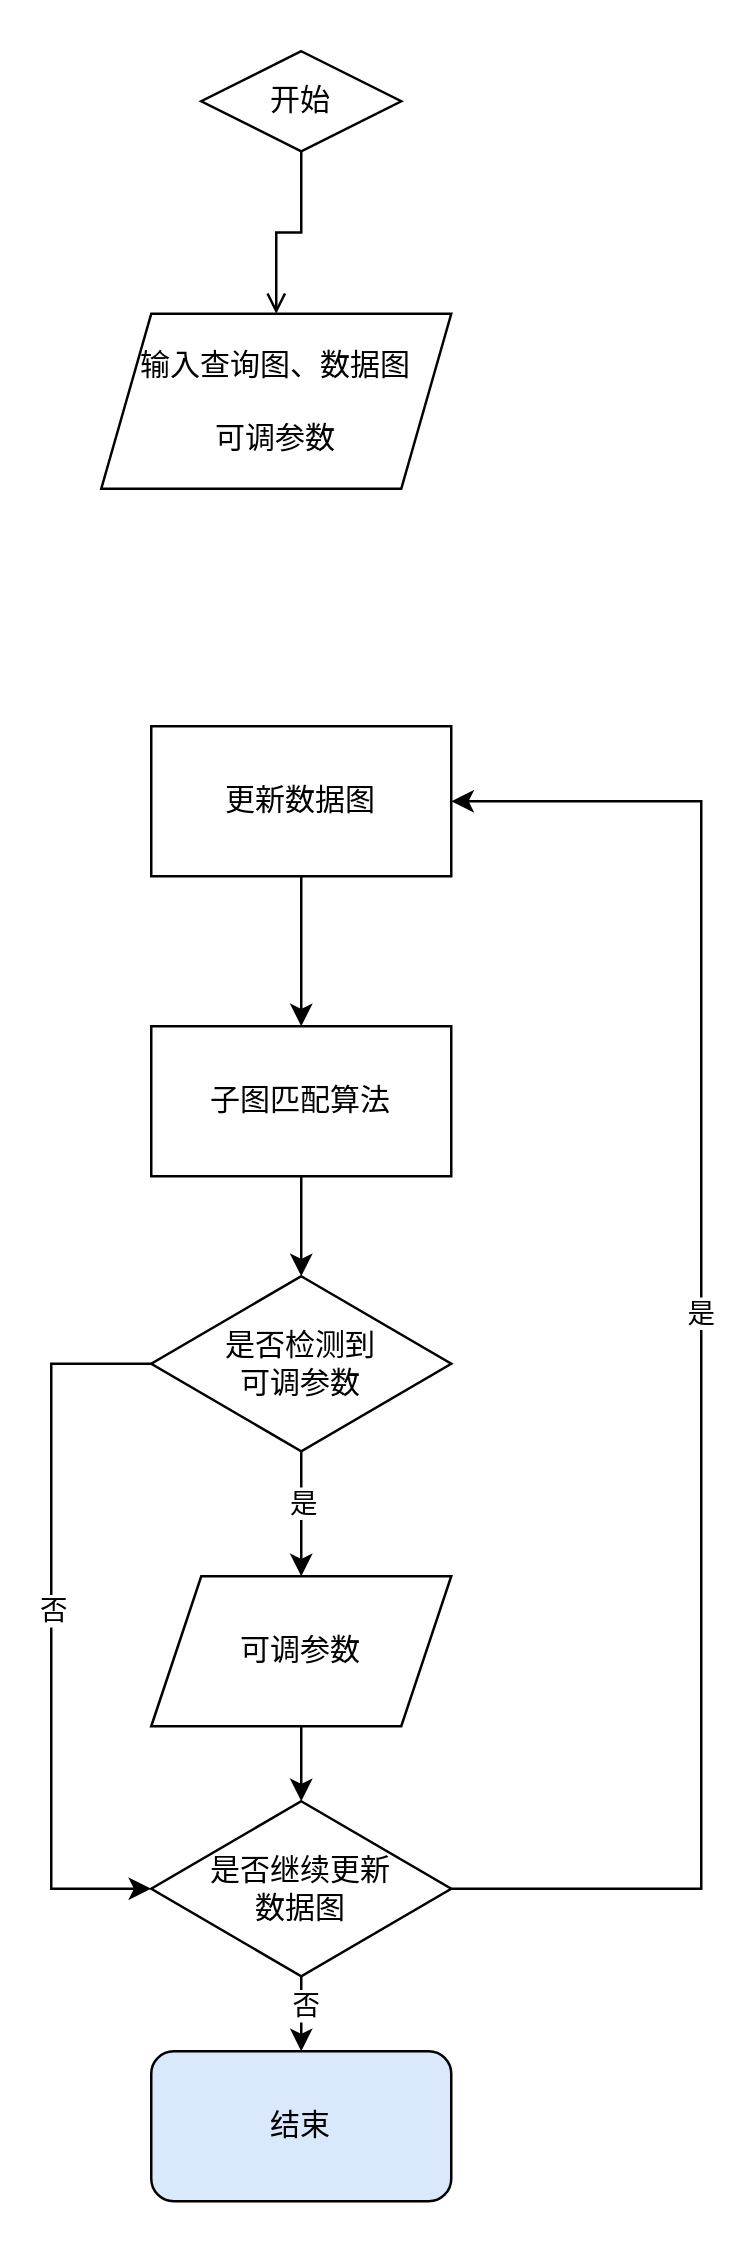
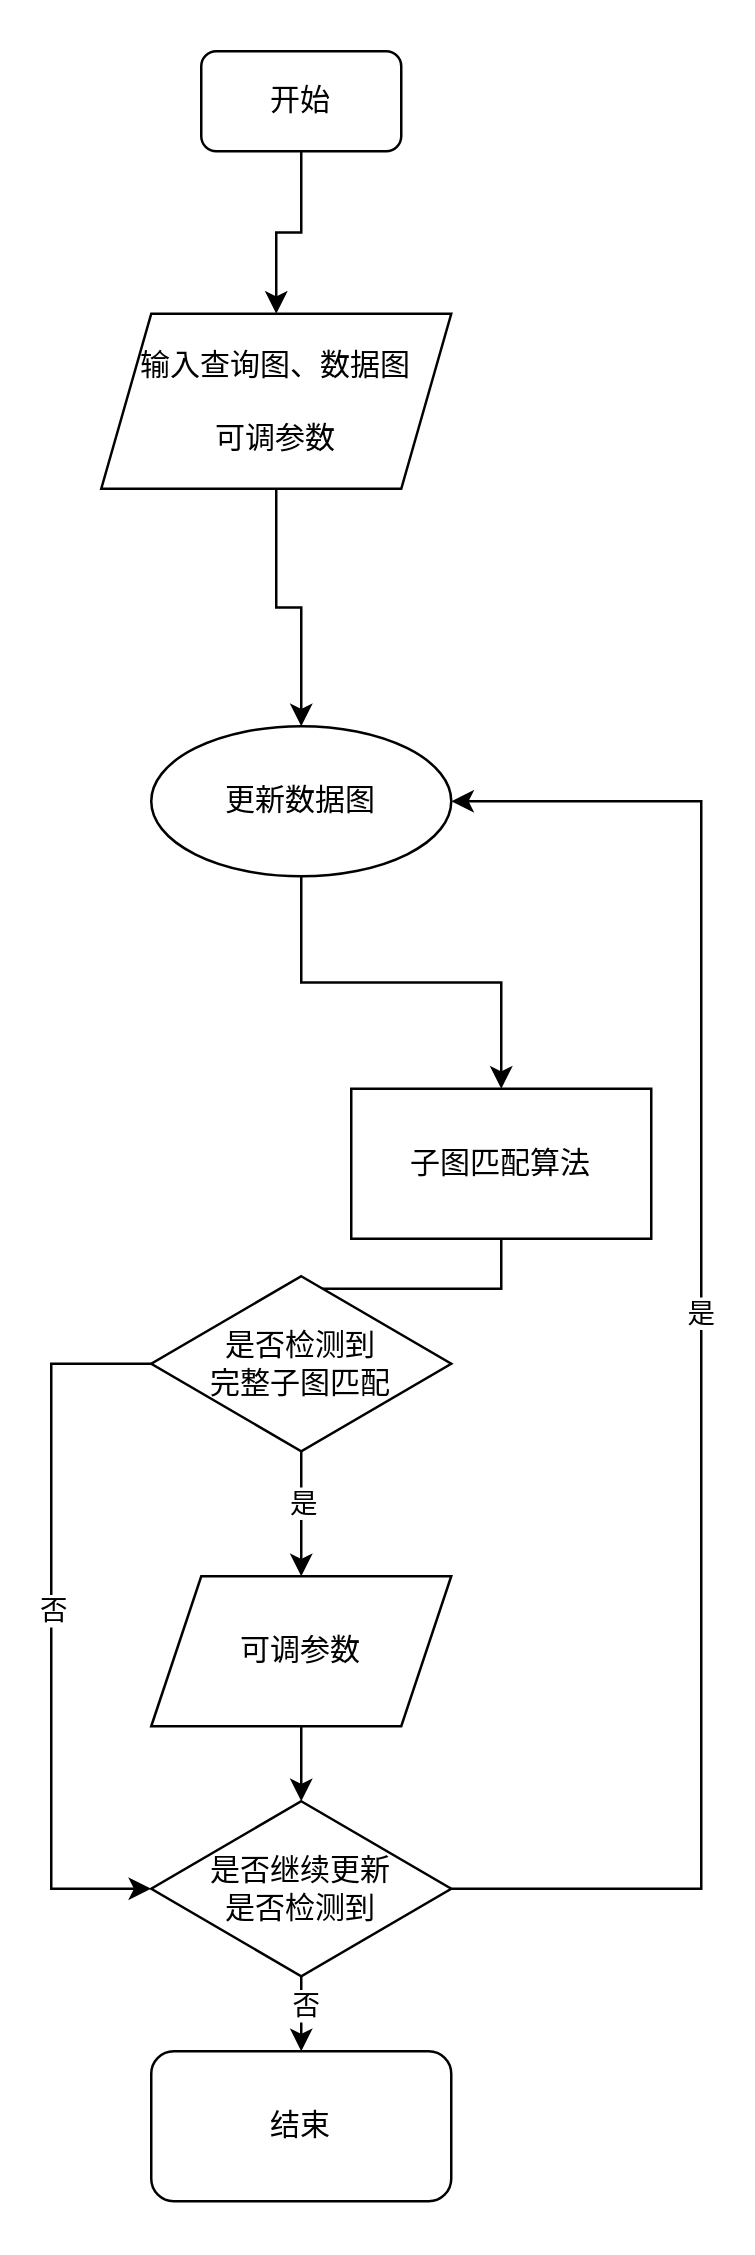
(301, 101) -> (301, 101)
(276, 299) -> (276, 295)
none -> (280, 608)
(301, 801) -> (301, 801)
(301, 1101) -> (501, 1164)
(301, 1364) -> (301, 1364)
(301, 1889) -> (301, 1889)
(301, 2126) -> (301, 2126)
